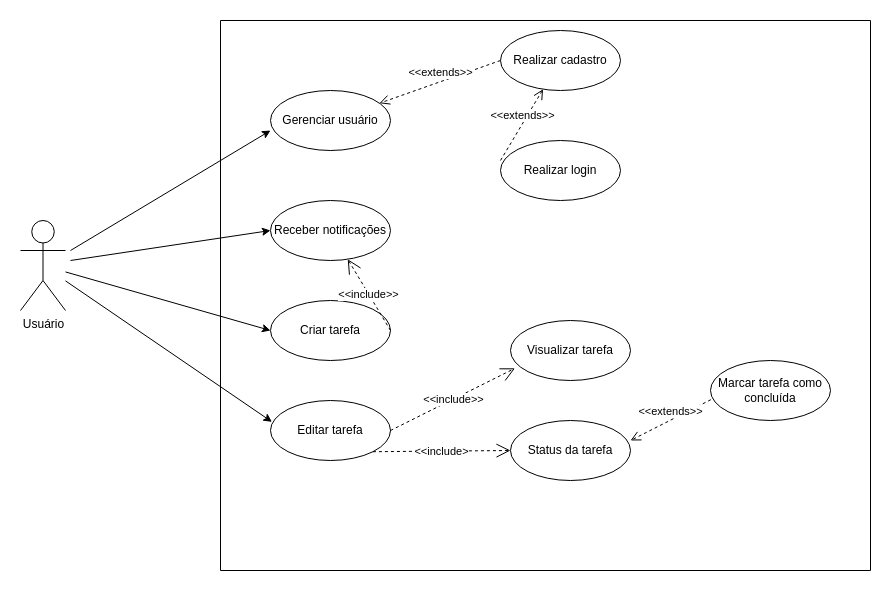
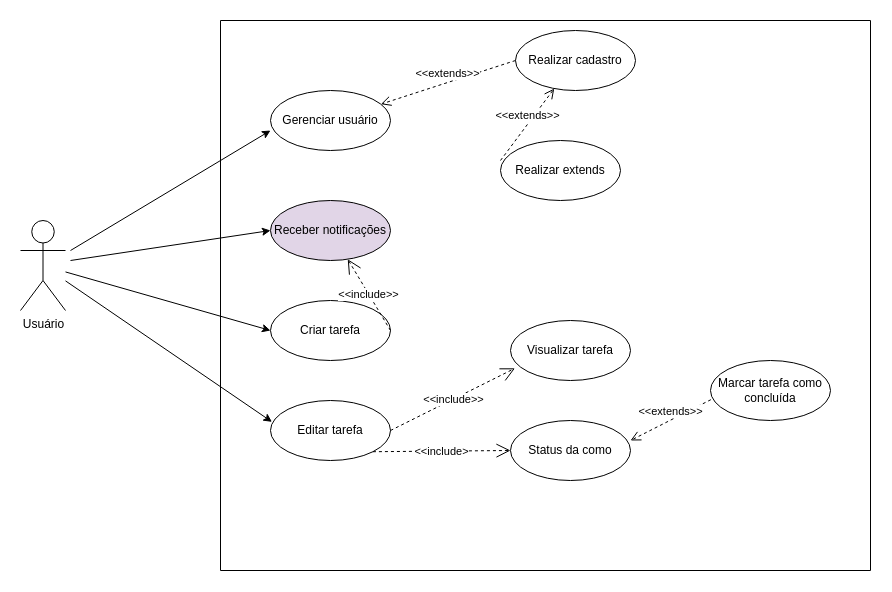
(561, 61) -> (576, 61)
(561, 171) -> (561, 171)
(331, 231) -> (331, 231)
(571, 451) -> (571, 451)
